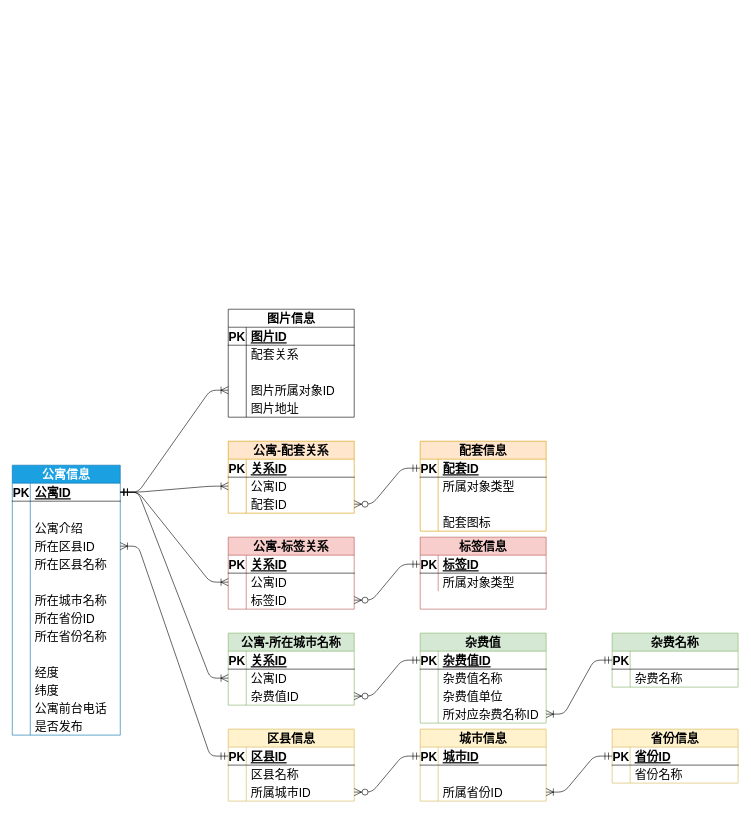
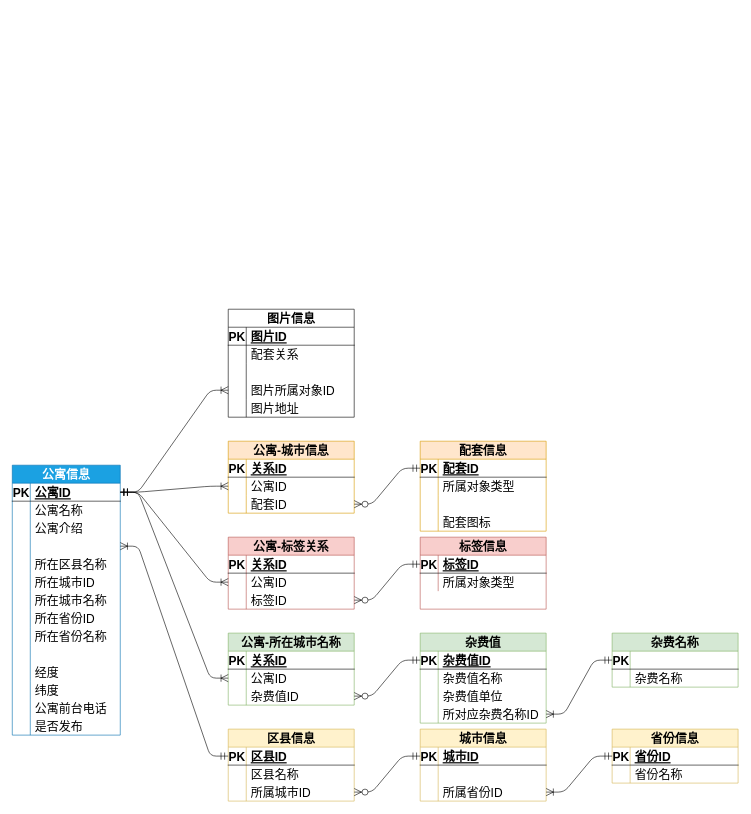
(291, 451) -> (291, 451)
none -> (75, 510)
(75, 546) -> none
none -> (75, 582)
